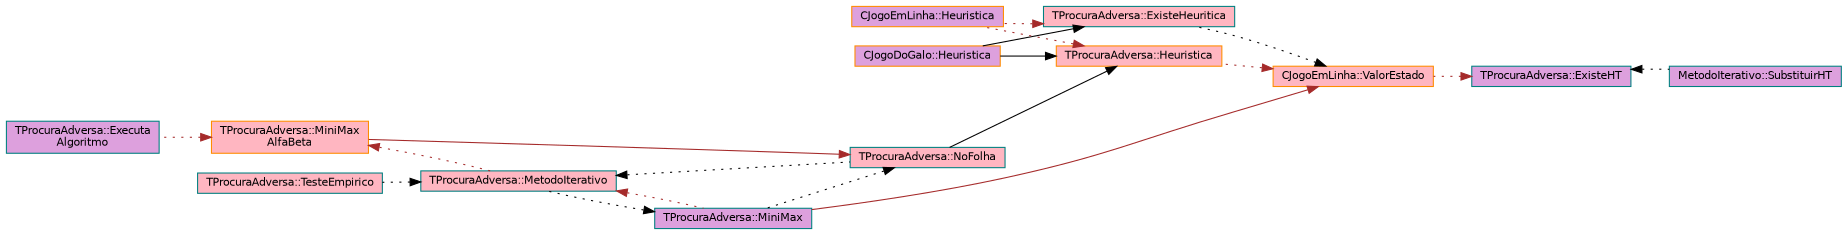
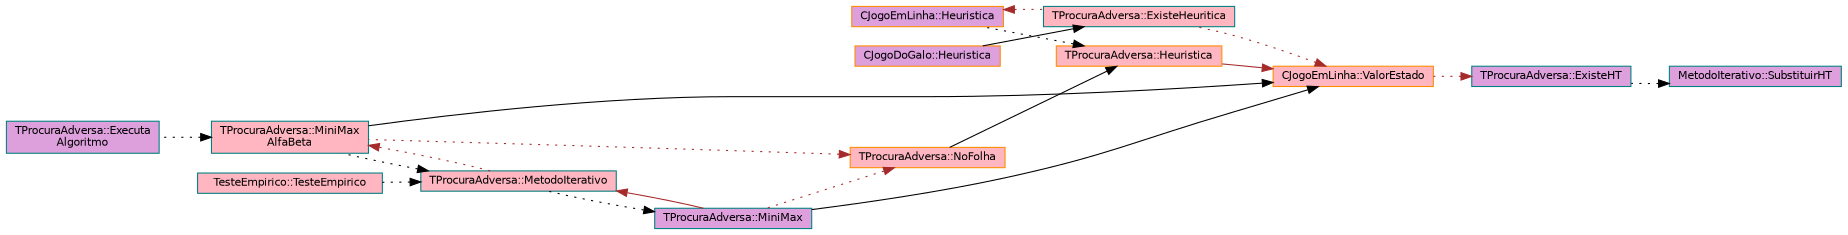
(1018, 24) -> (1029, 9)
(1014, 33) -> (1014, 33)
(1257, 42) -> (1257, 42)
(1023, 56) -> none
(1242, 66) -> (1242, 66)
(1656, 69) -> (1645, 84)
none -> (815, 97)
(180, 137) -> (180, 137)
(290, 137) -> (290, 137)
(604, 147) -> (604, 147)
(928, 158) -> (928, 158)
(1063, 164) -> (1063, 164)
(739, 168) -> (380, 161)
(290, 183) -> (290, 183)
(825, 190) -> (825, 190)
(665, 200) -> (665, 200)
